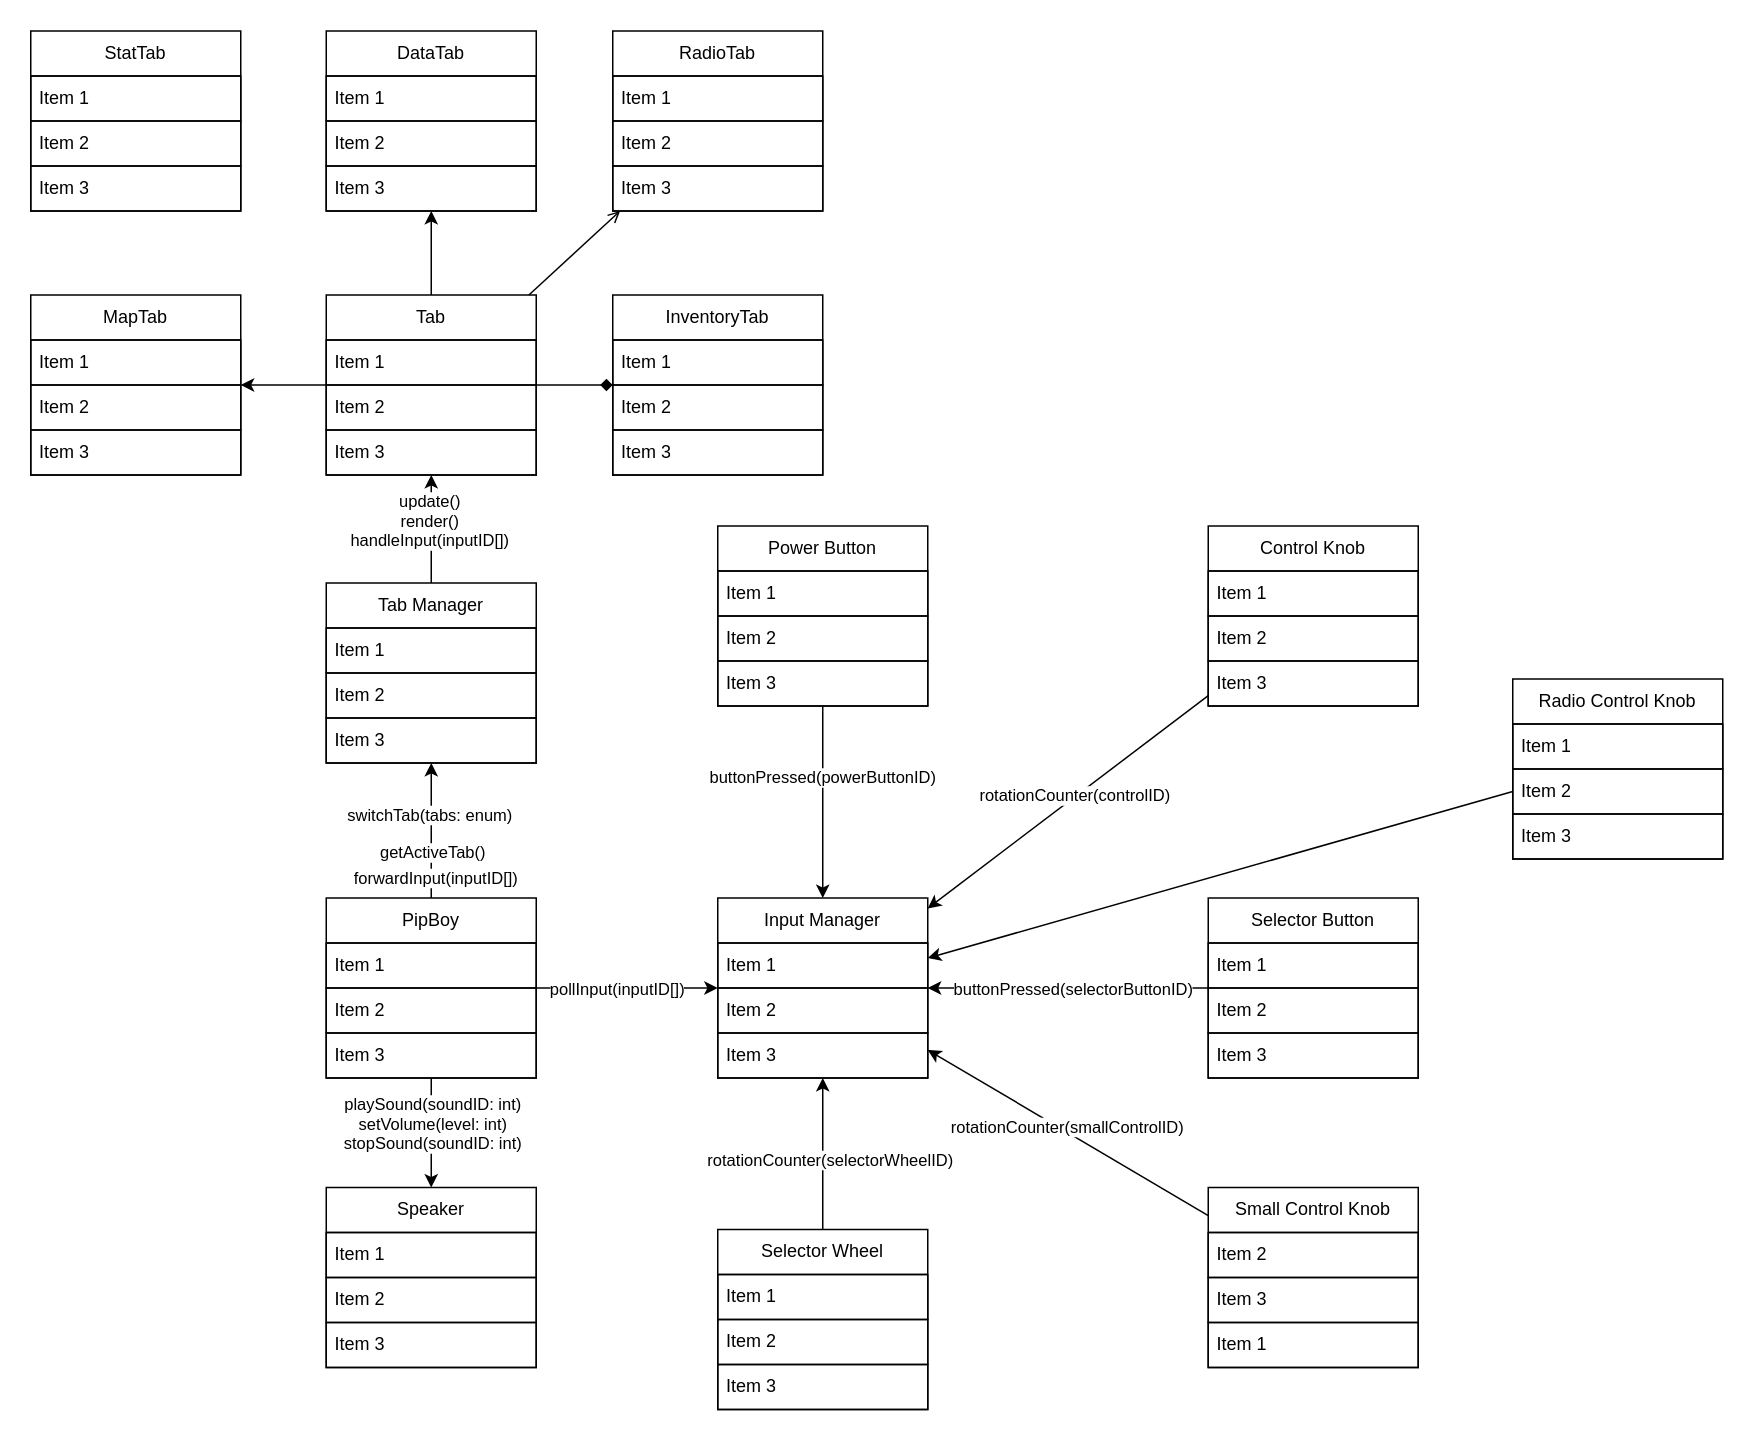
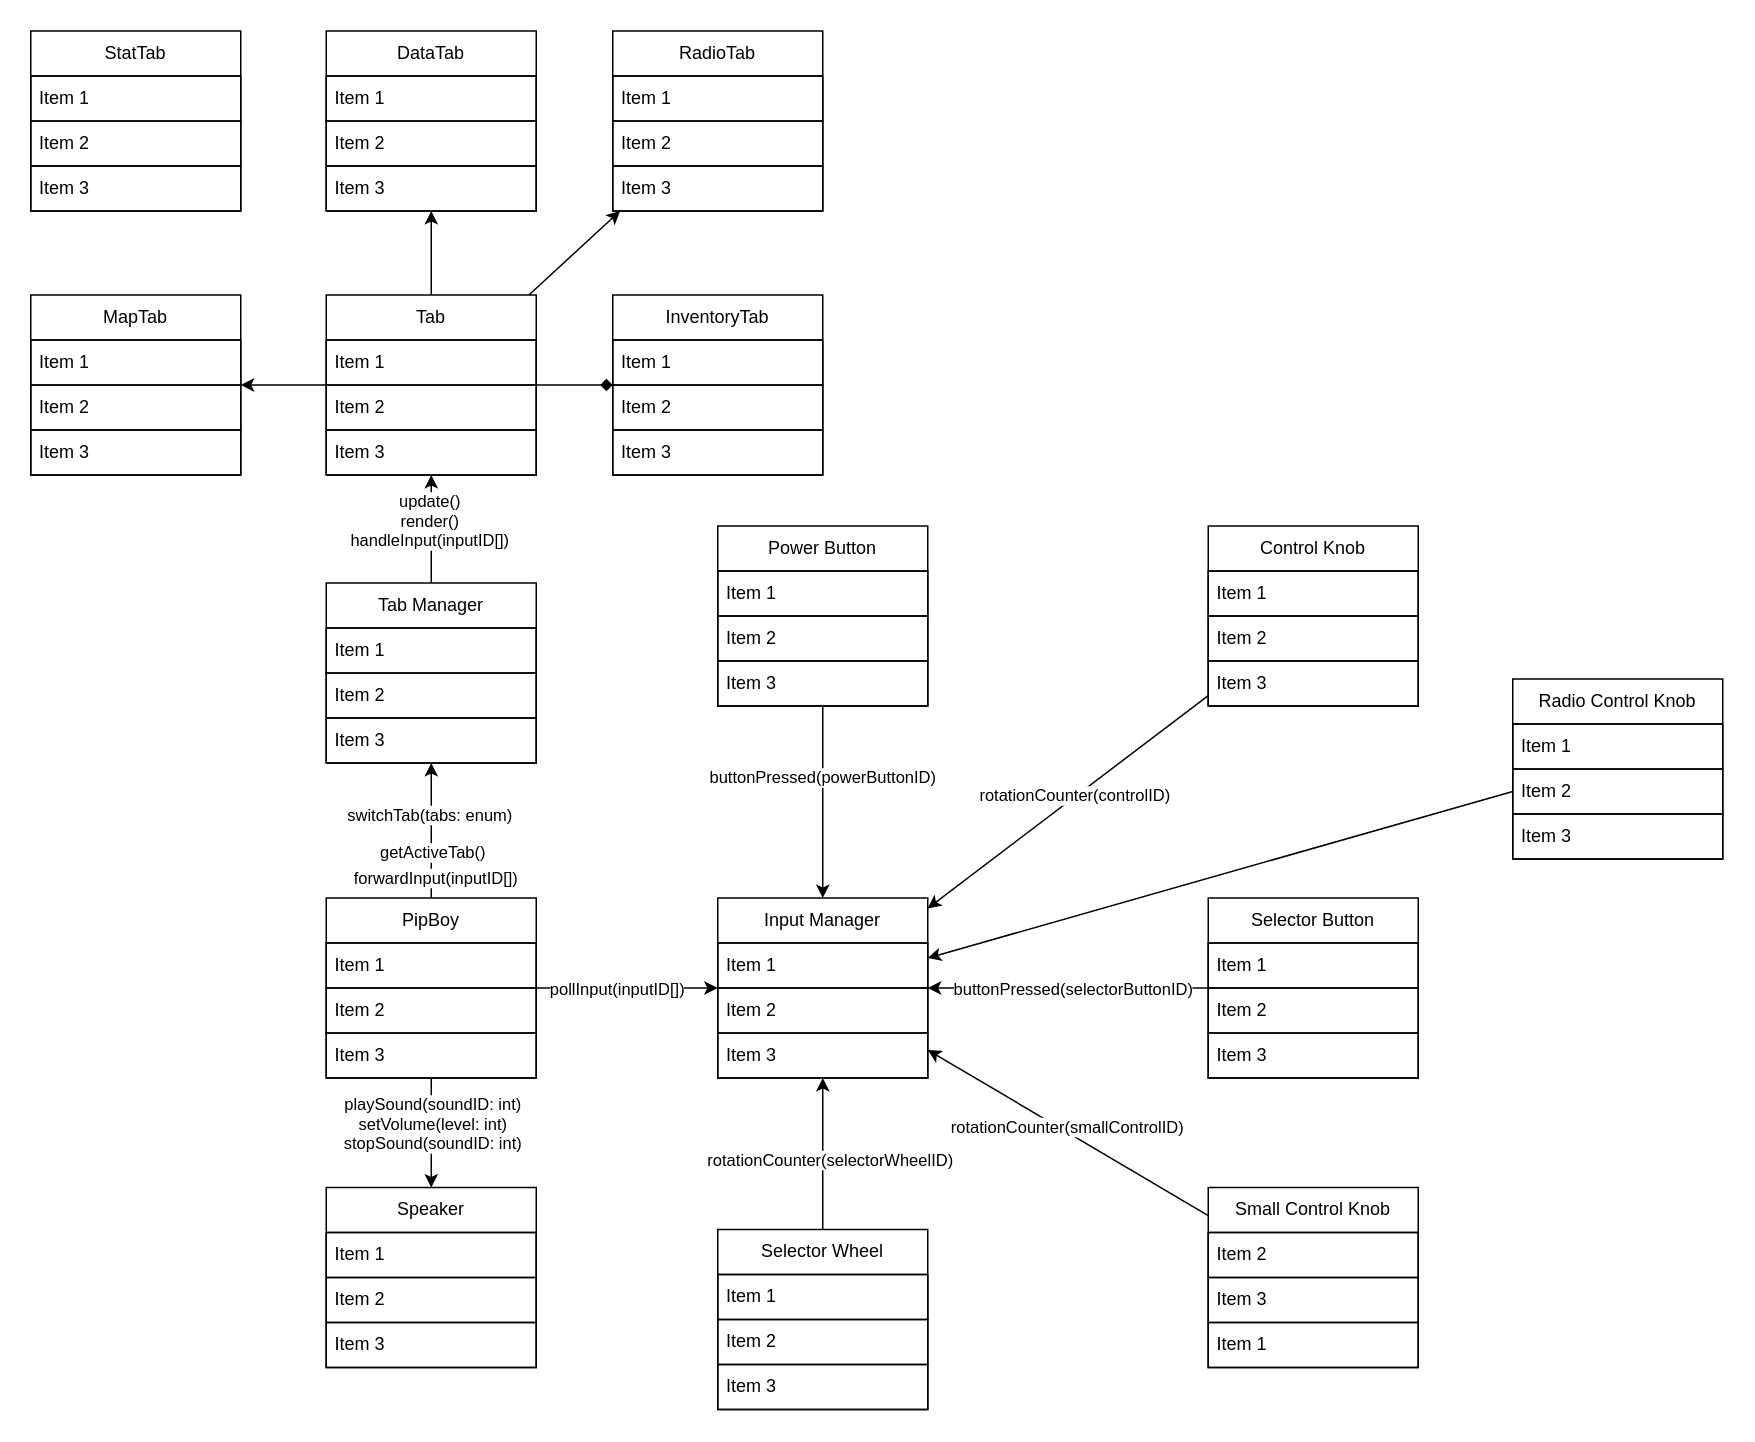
(614, 216) -> (612, 219)
